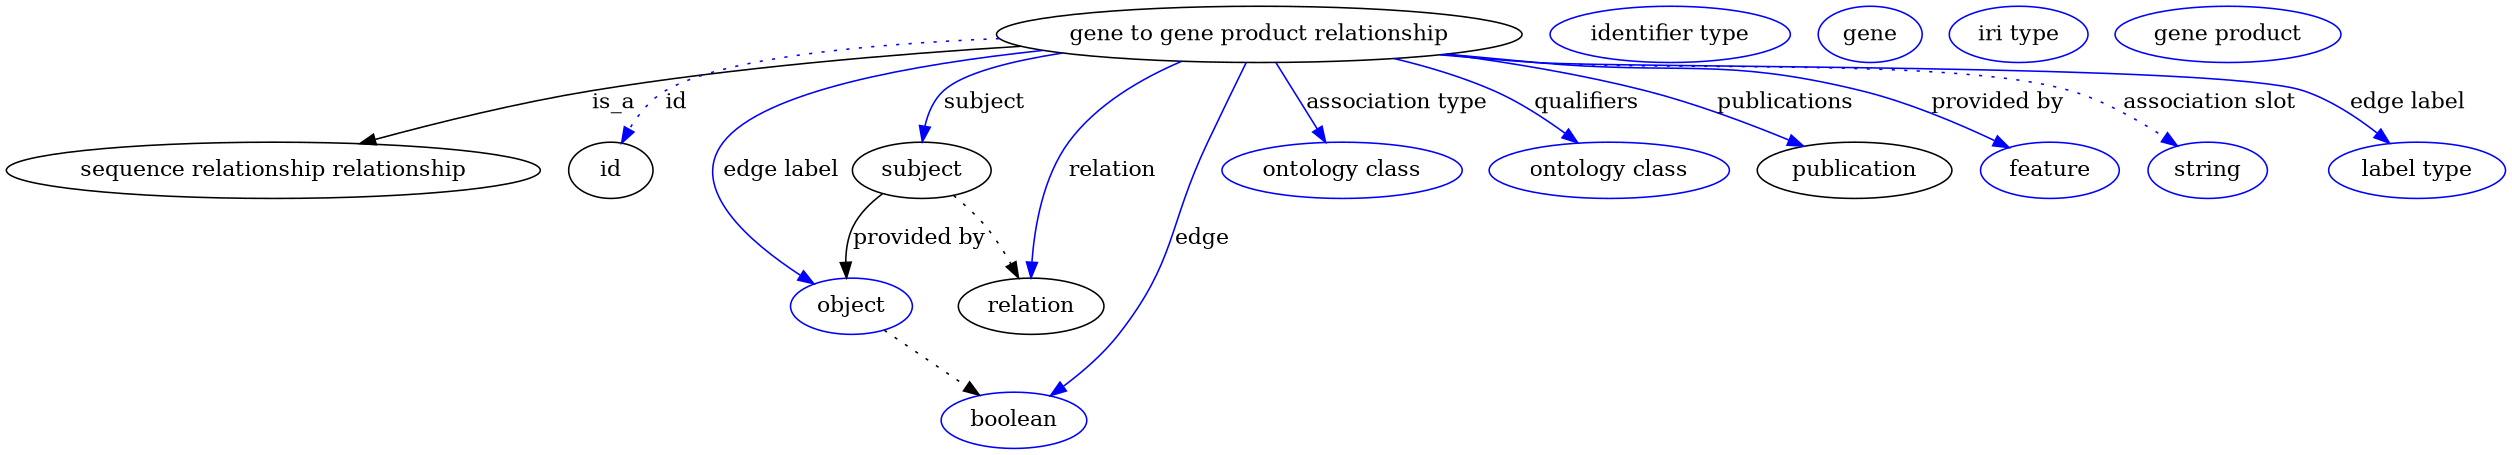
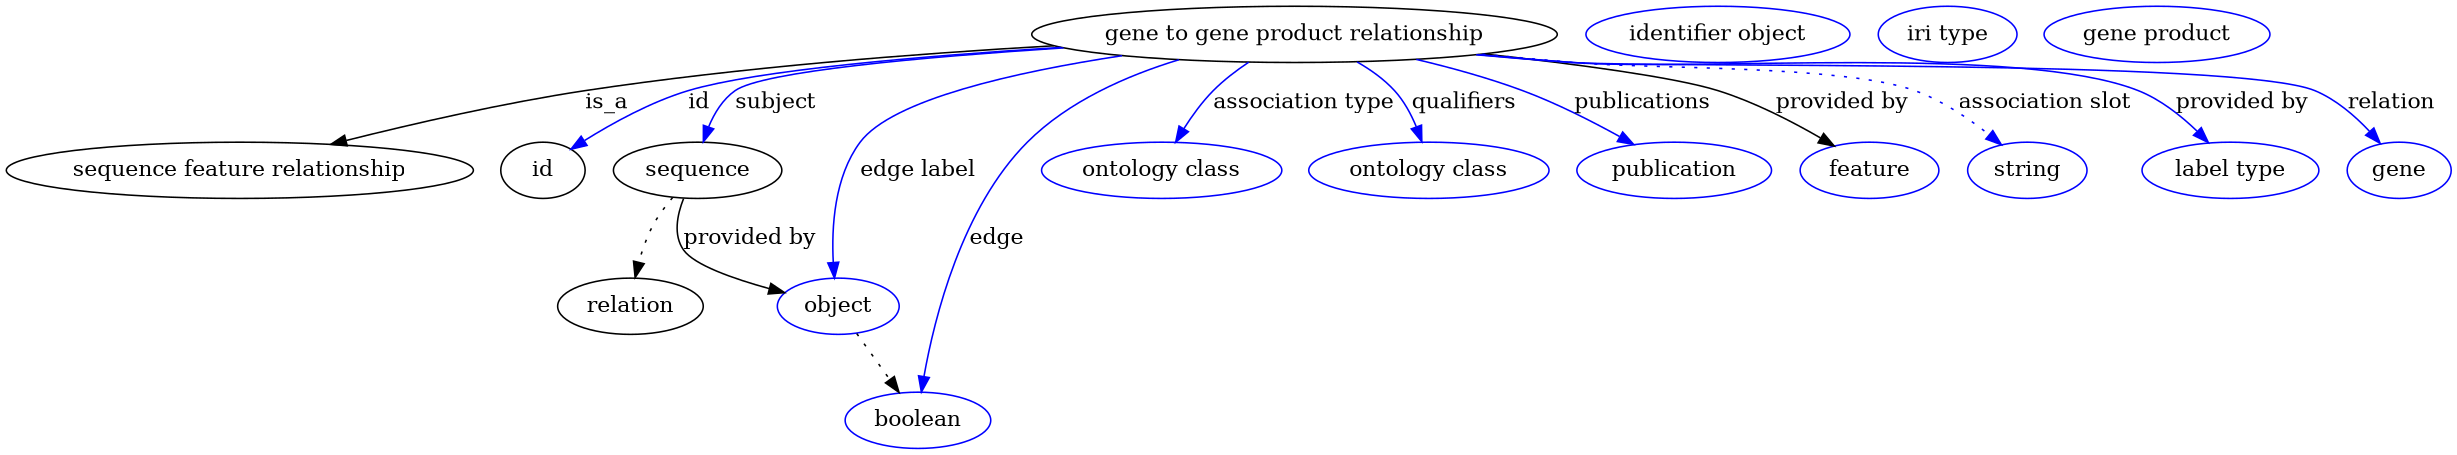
(1670, 34) -> (1718, 34)
(823, 52) -> (719, 83)
(1795, 77) -> (1657, 77)
(2408, 102) -> (2242, 102)
(1073, 137) -> (2112, 71)
(273, 170) -> (240, 170)
(922, 170) -> (698, 170)
(1855, 170) -> (1674, 170)
